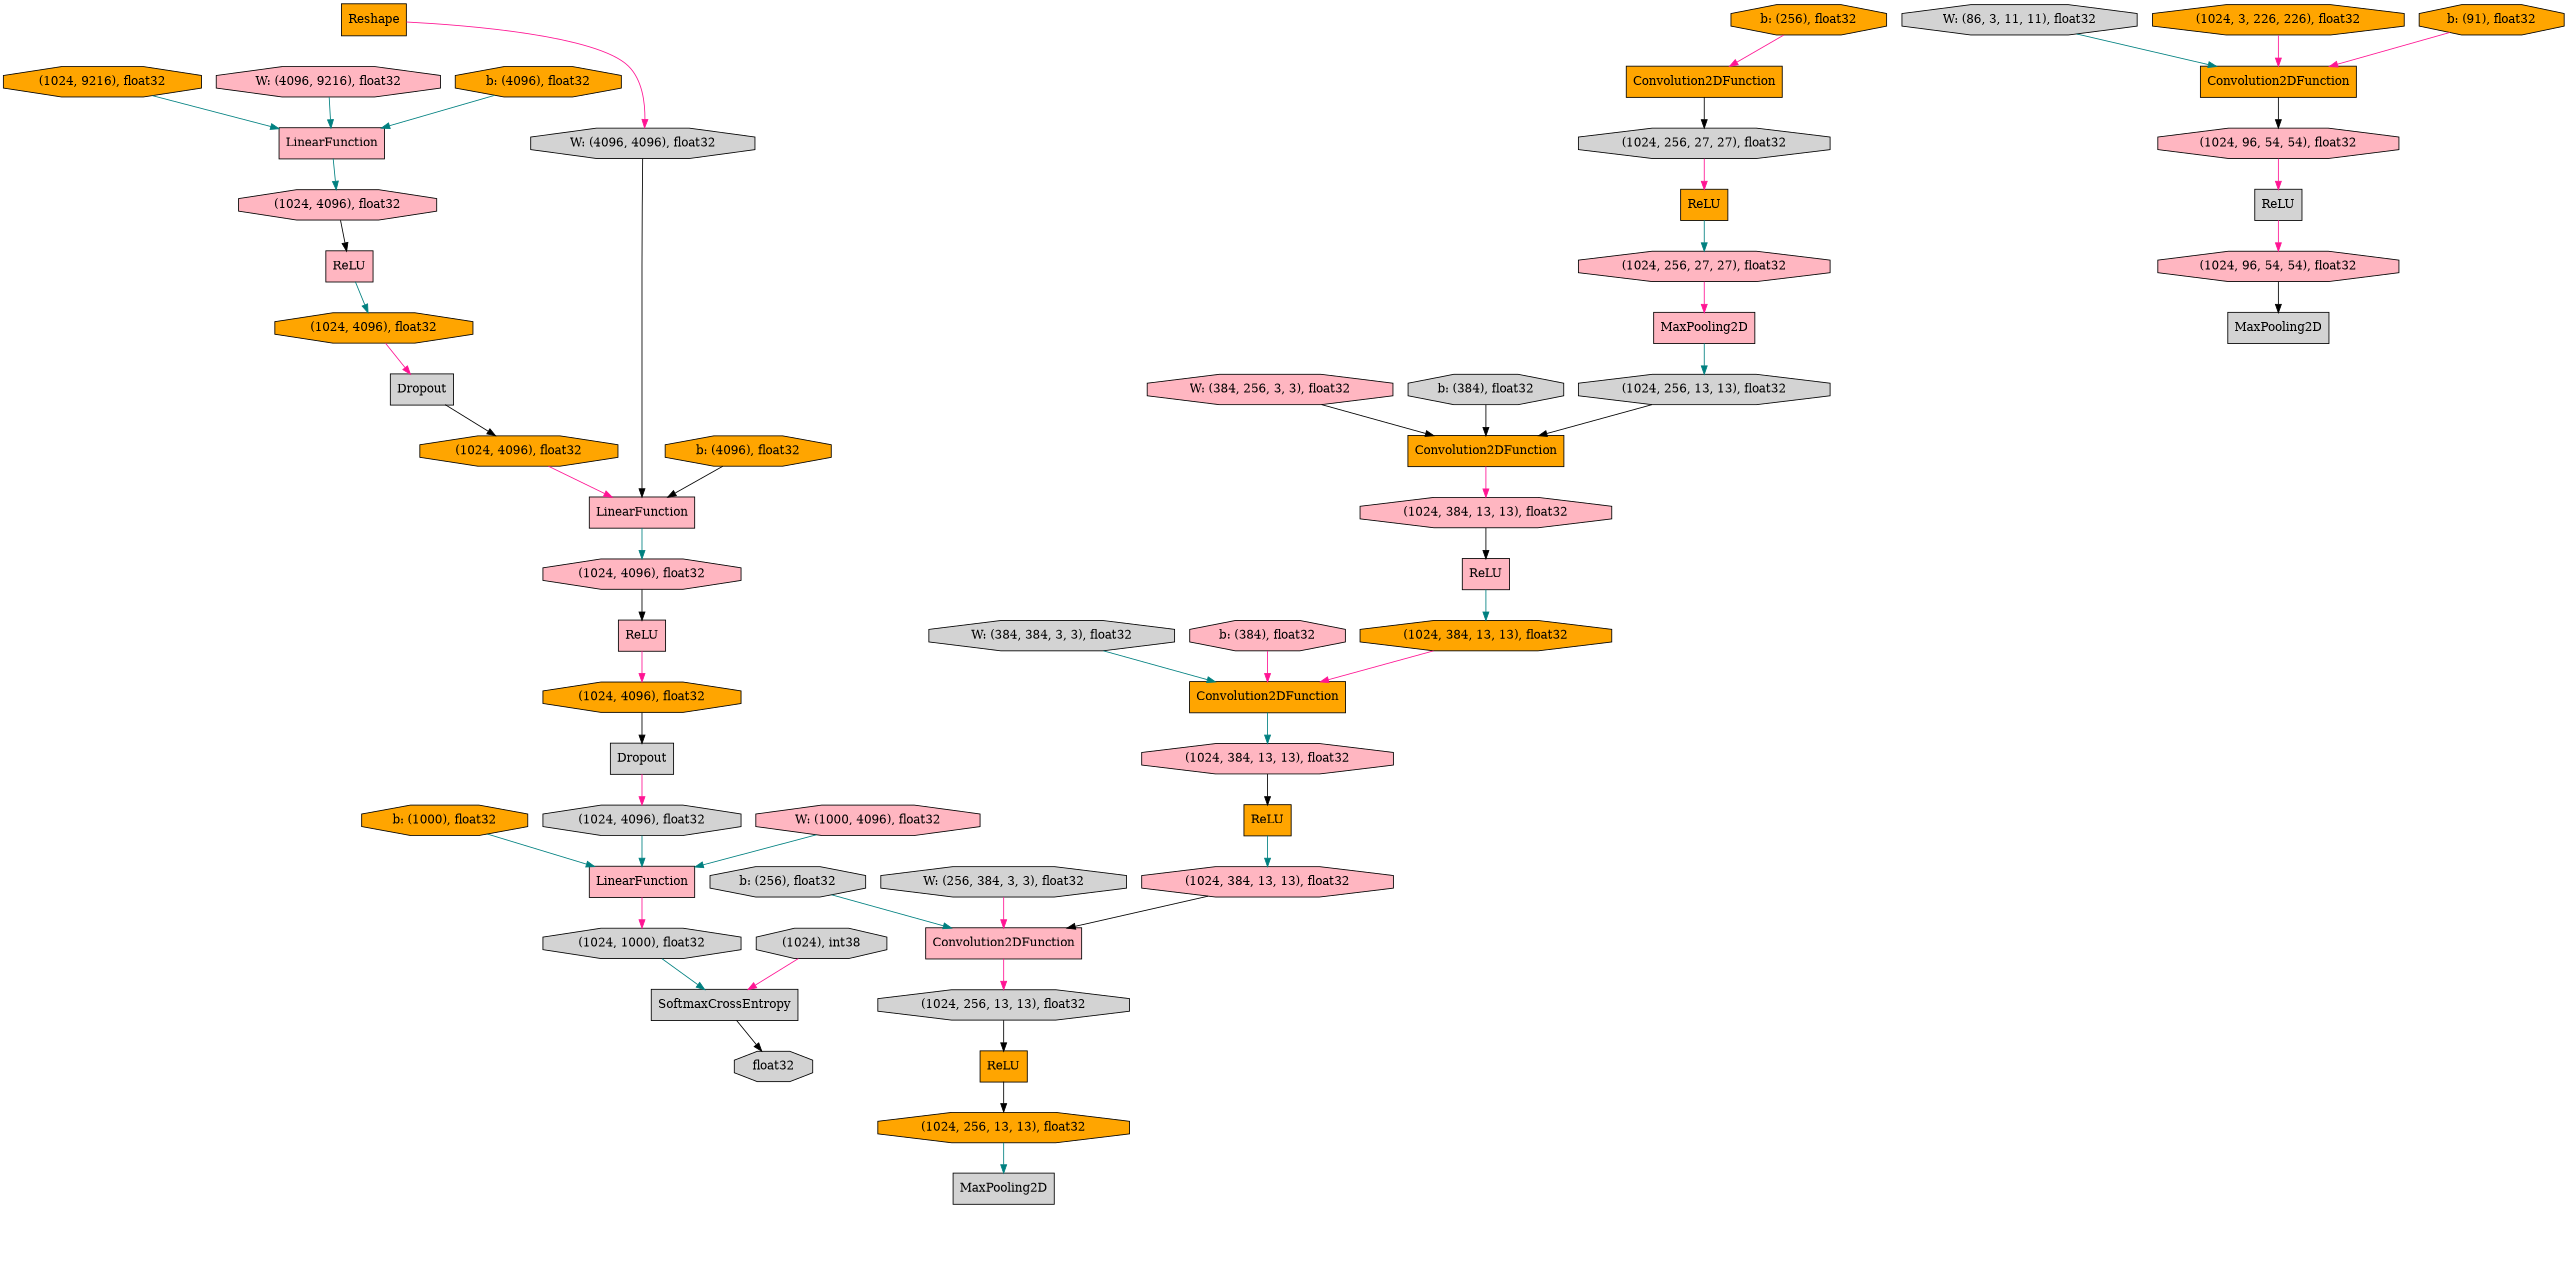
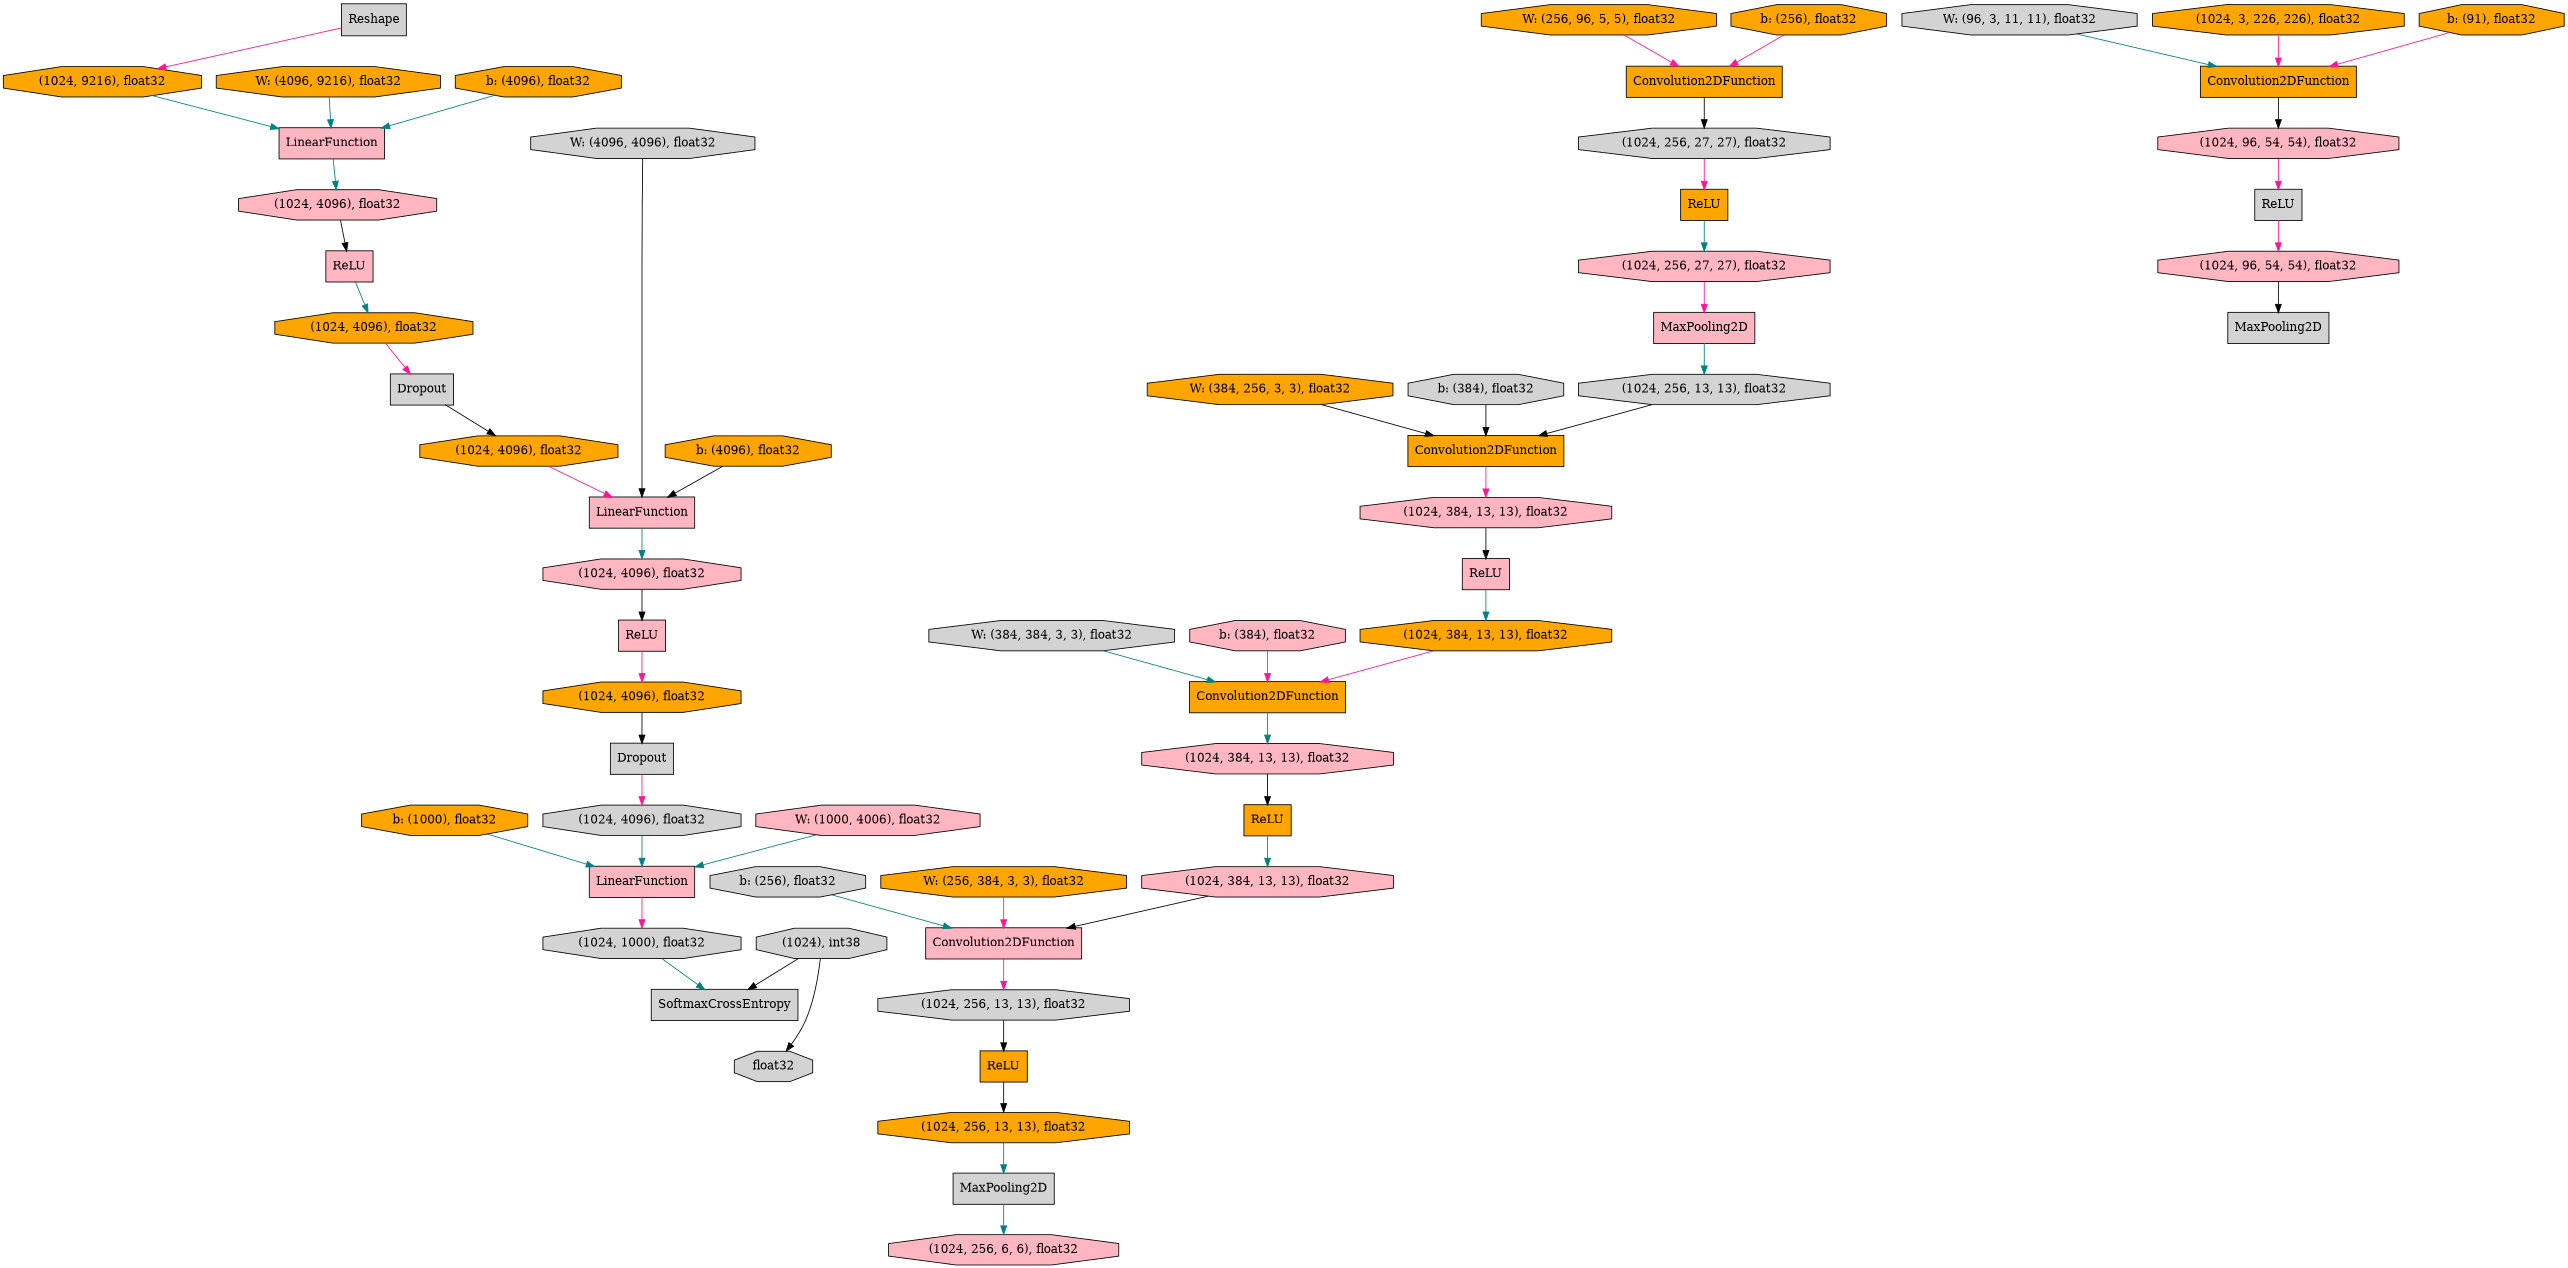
(374, 20) -> (374, 20)
none -> (1599, 20)
(2020, 20) -> (2020, 20)
(548, 37) -> (254, 47)
(328, 82) -> (328, 82)
(1270, 389) -> (1270, 389)
(868, 820) -> (868, 820)
(1004, 882) -> (1004, 882)
(777, 972) -> (777, 972)
(746, 1032) -> (812, 1004)
none -> (1004, 1250)
